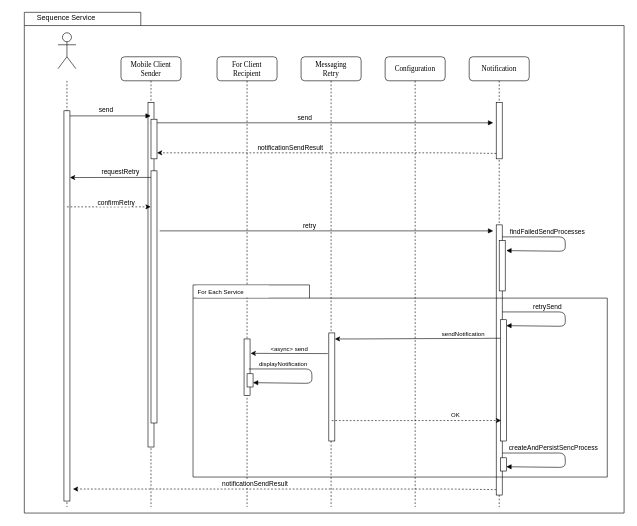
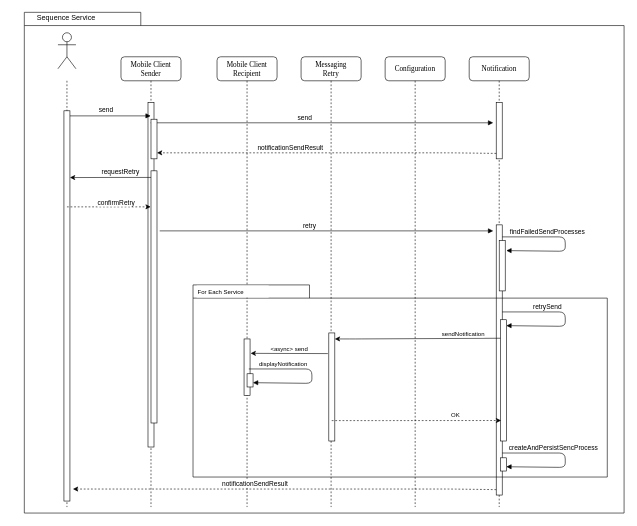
(247, 69) -> (247, 69)
